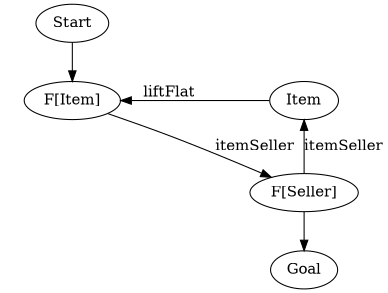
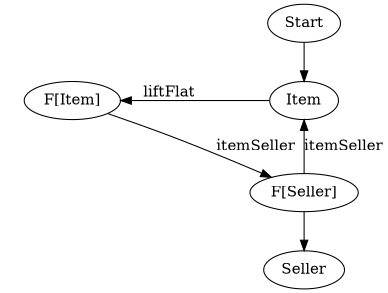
(72, 57) -> (304, 57)
(304, 270) -> (304, 270)
